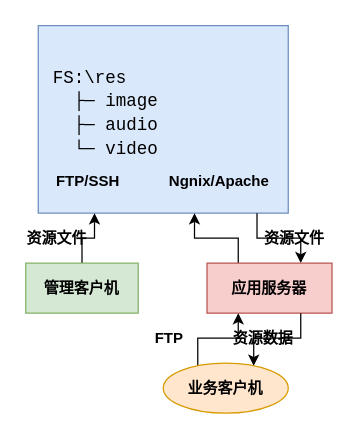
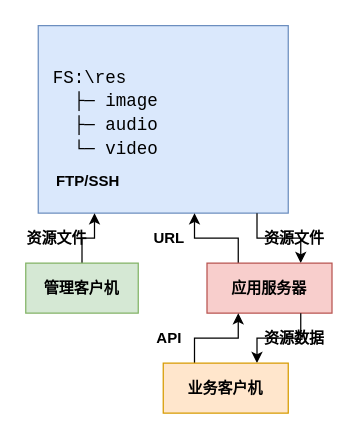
(219, 182) -> none
none -> (169, 238)
(169, 338) -> (169, 338)
(263, 338) -> (294, 338)
(226, 388) -> (226, 388)
